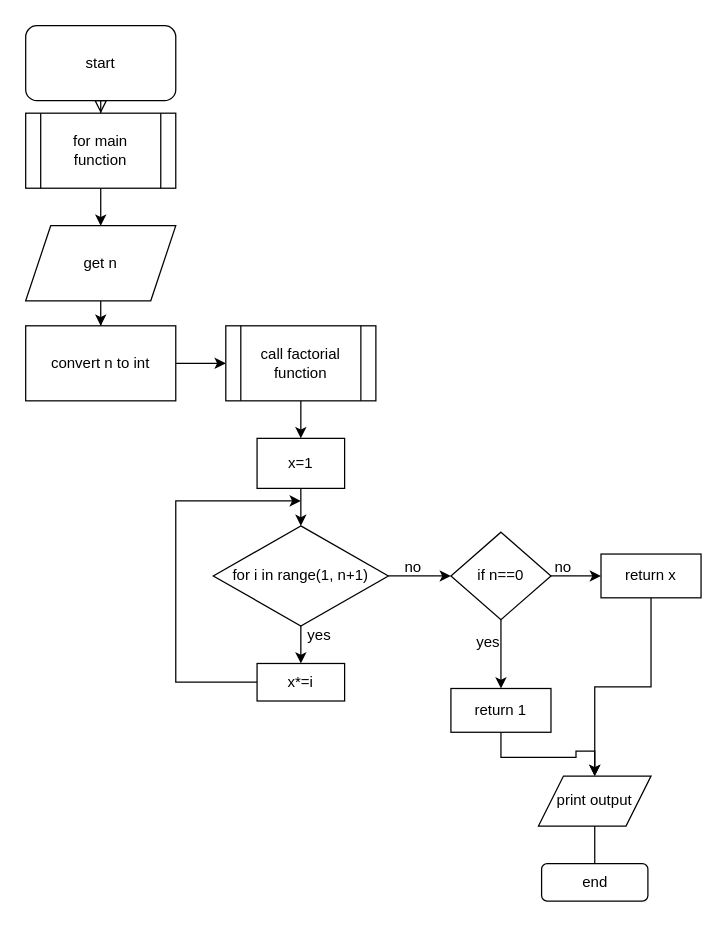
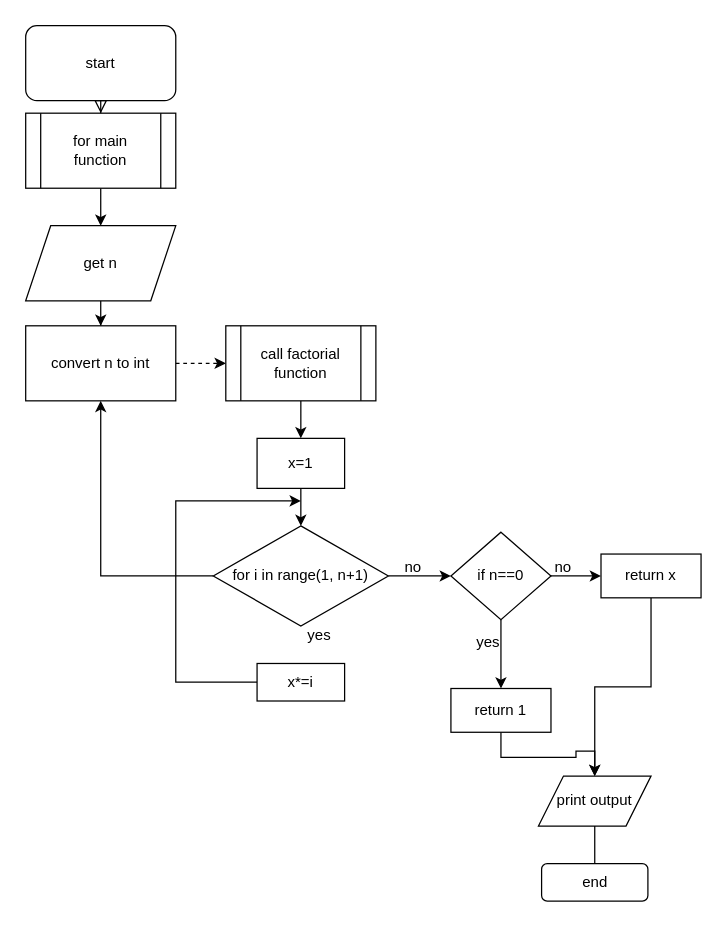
(196, 363) -> (196, 363)
(301, 649) -> (101, 549)
